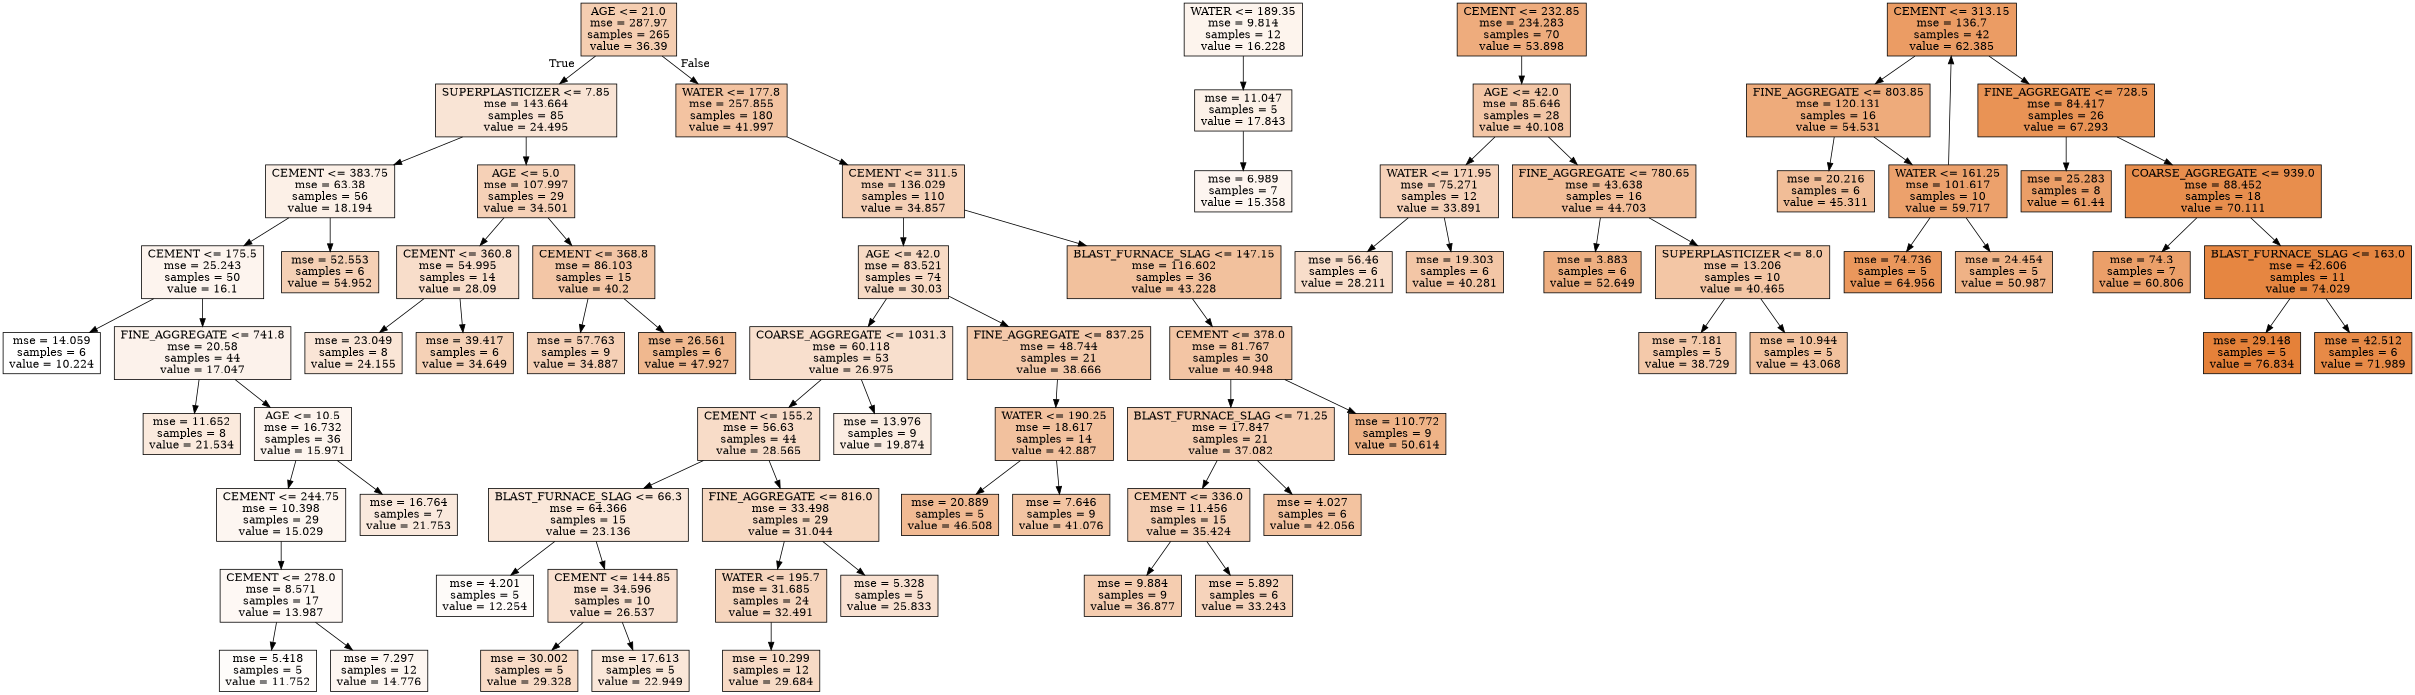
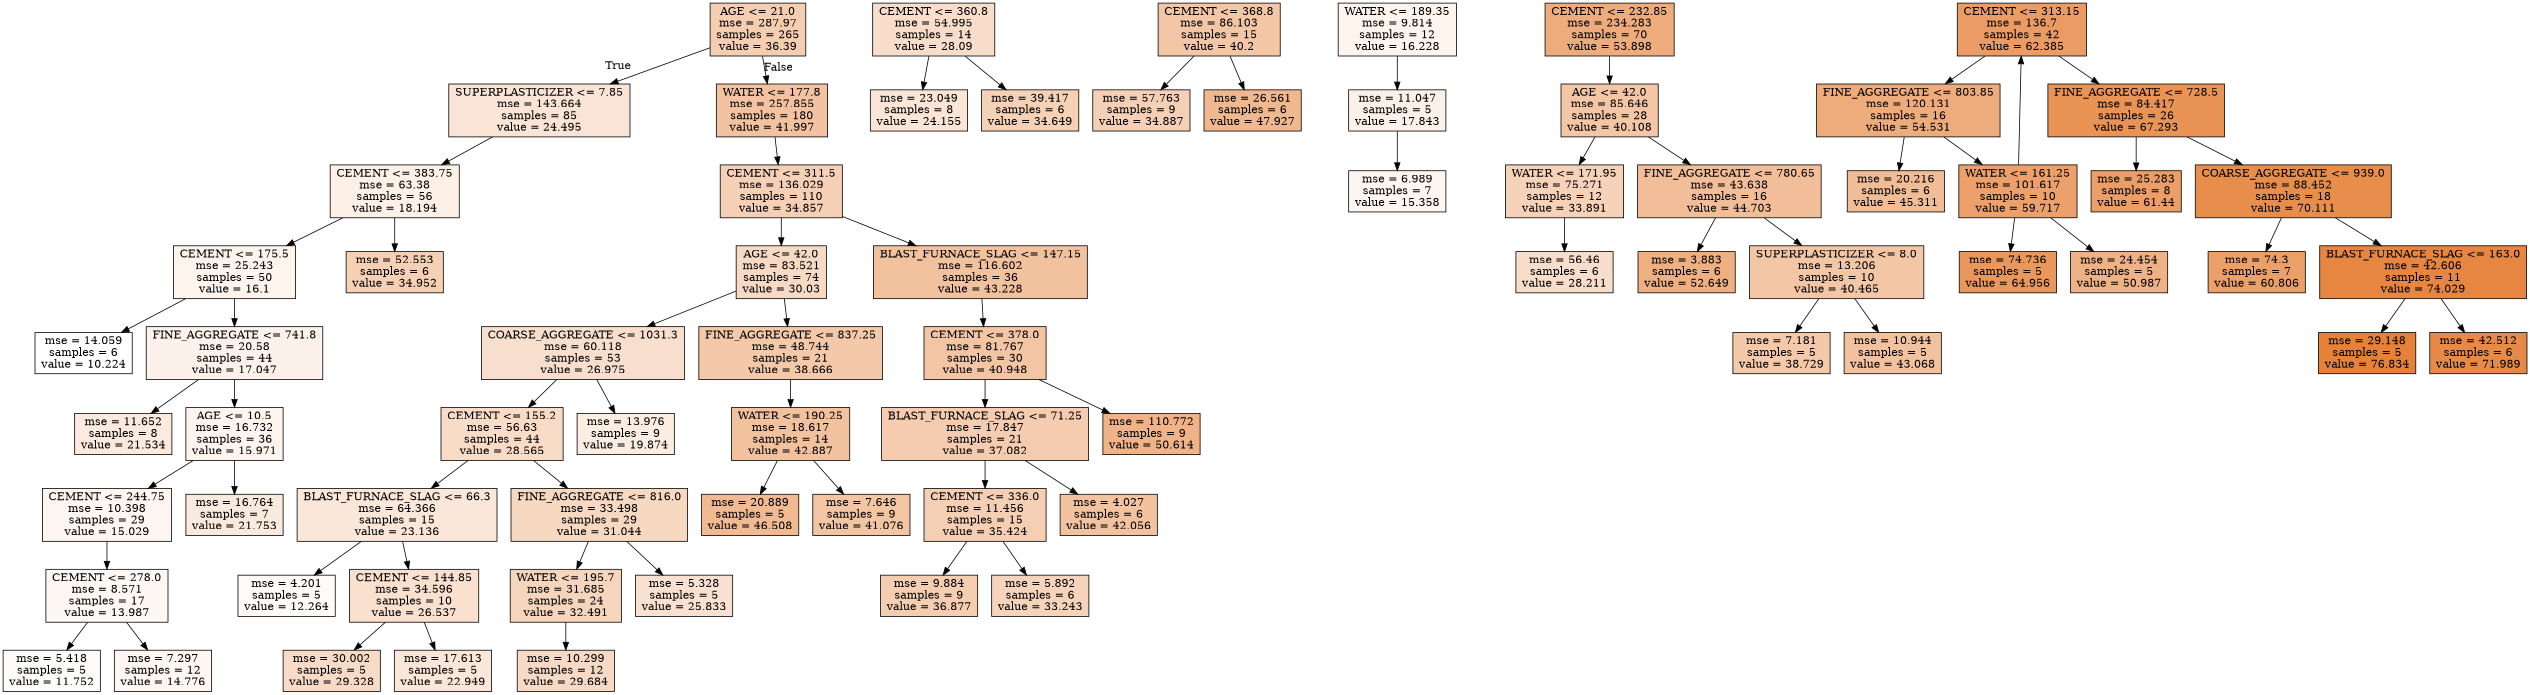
(526, 191) -> none
(330, 272) -> (395, 272)
(1455, 272) -> none
(485, 596) -> (287, 596)
